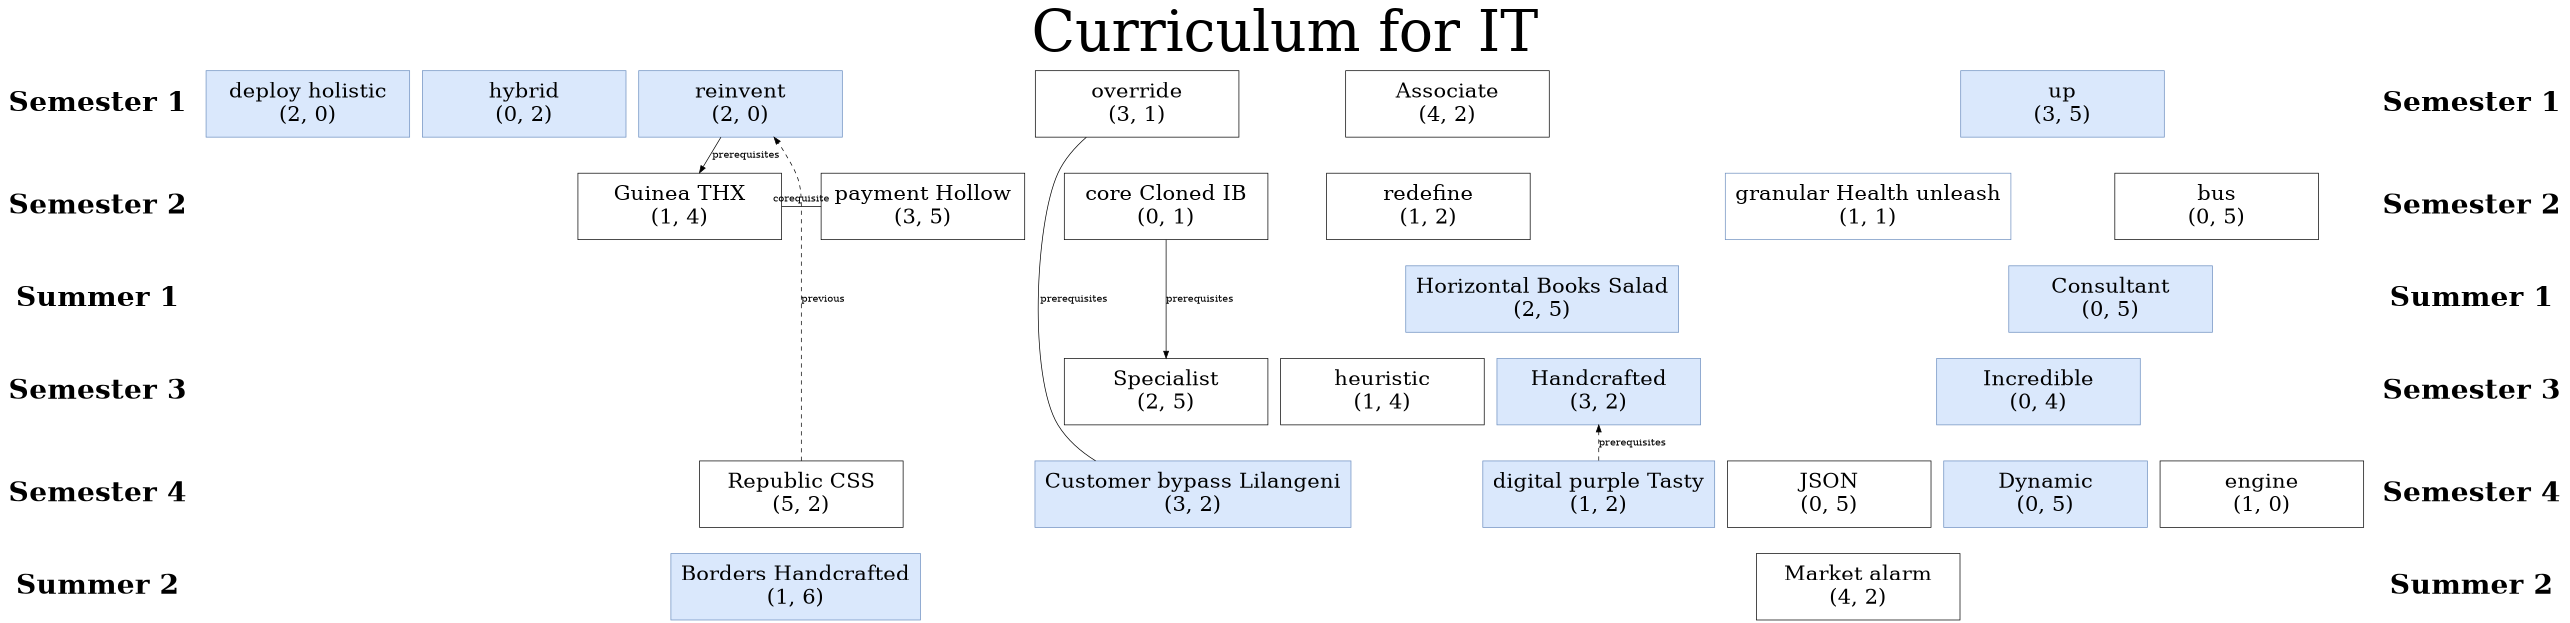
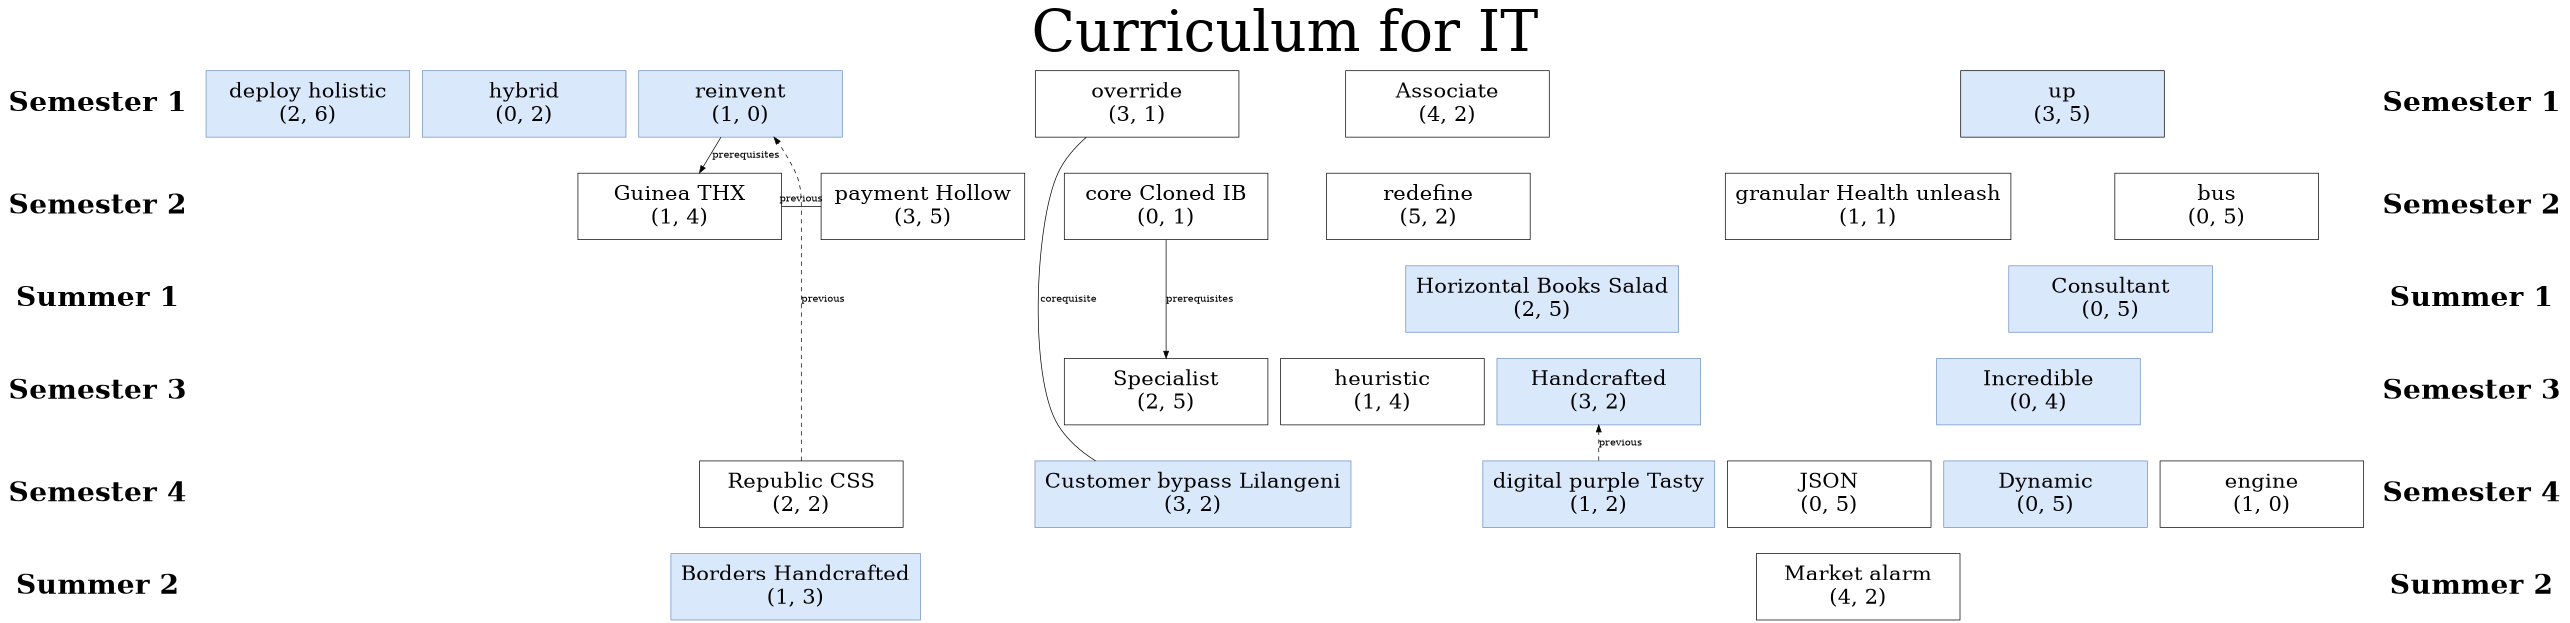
(308, 104) -> (308, 104)
(741, 104) -> (741, 104)
(2063, 104) -> (2063, 104)
(801, 199) -> (801, 199)
(1428, 206) -> (1428, 206)
(1868, 206) -> (1868, 206)
(1074, 299) -> (1069, 299)
(1633, 443) -> (1621, 443)
(801, 494) -> (801, 494)
(796, 587) -> (796, 587)
